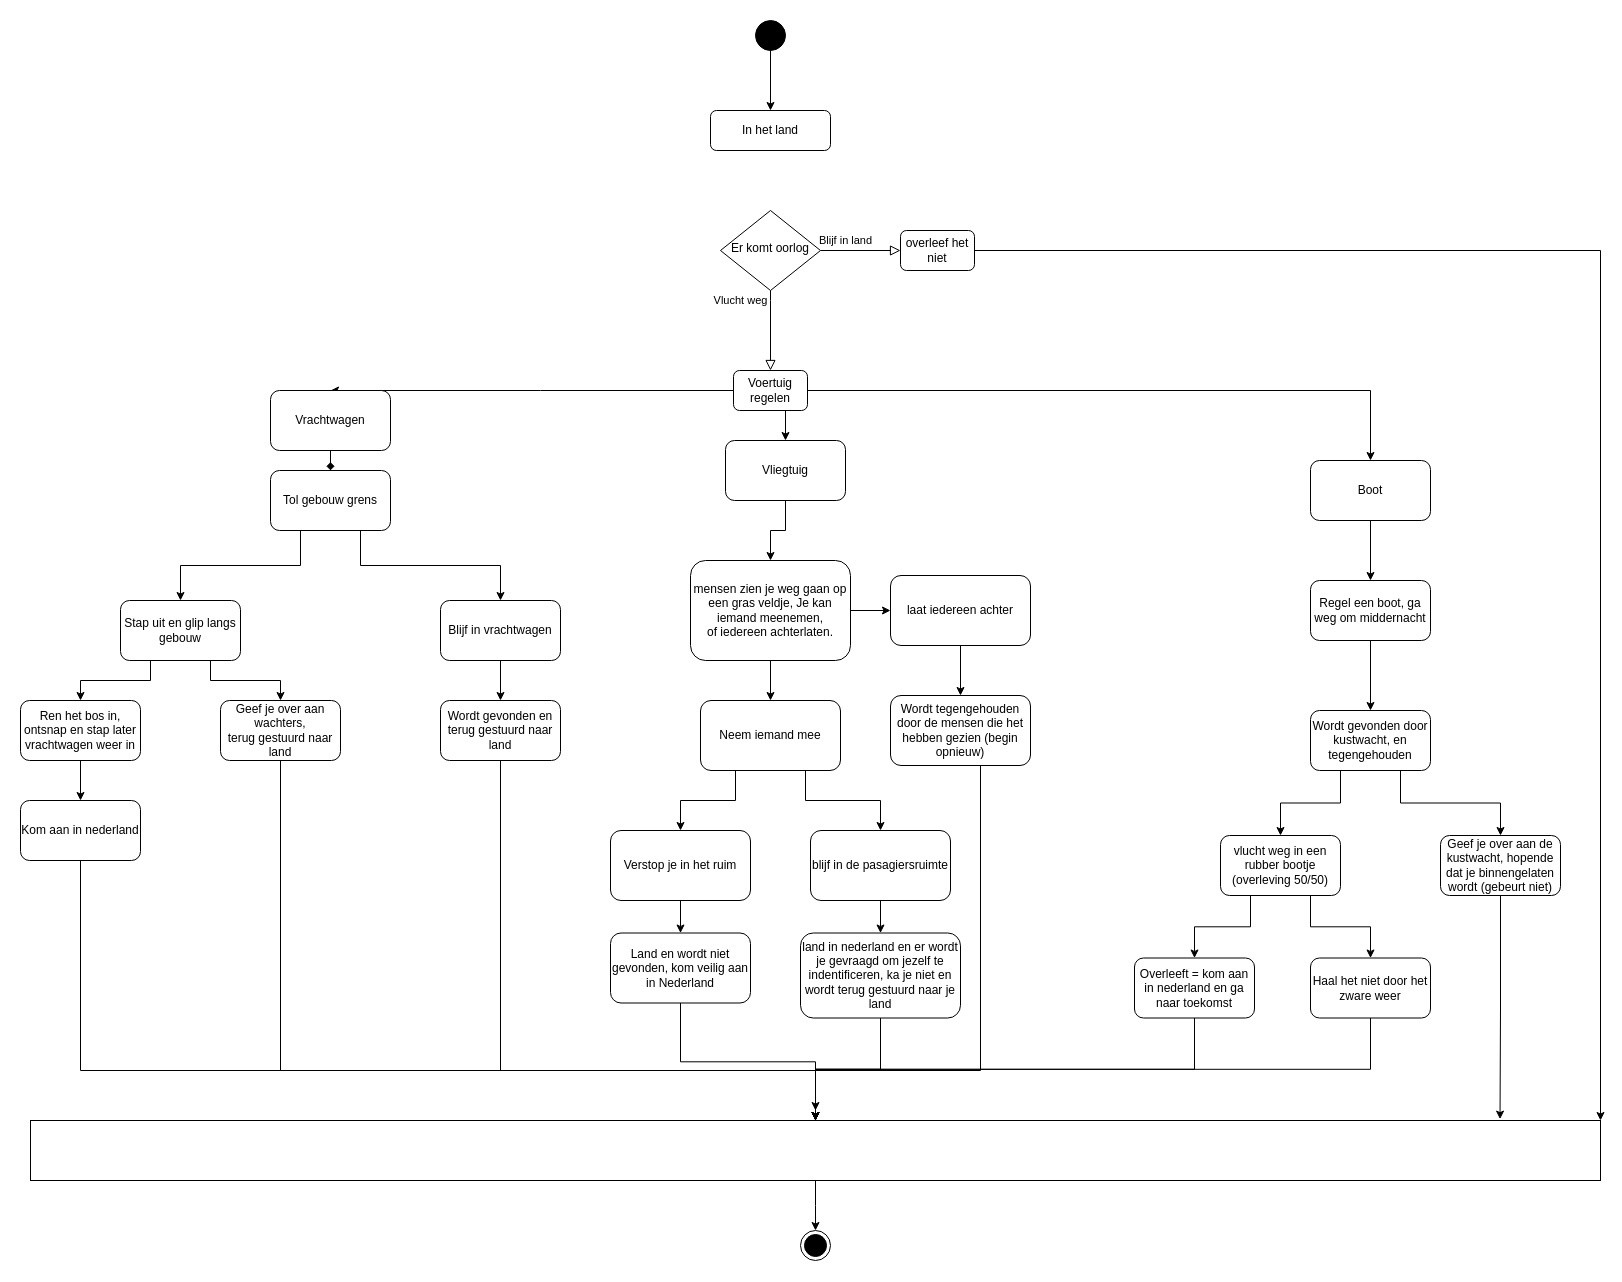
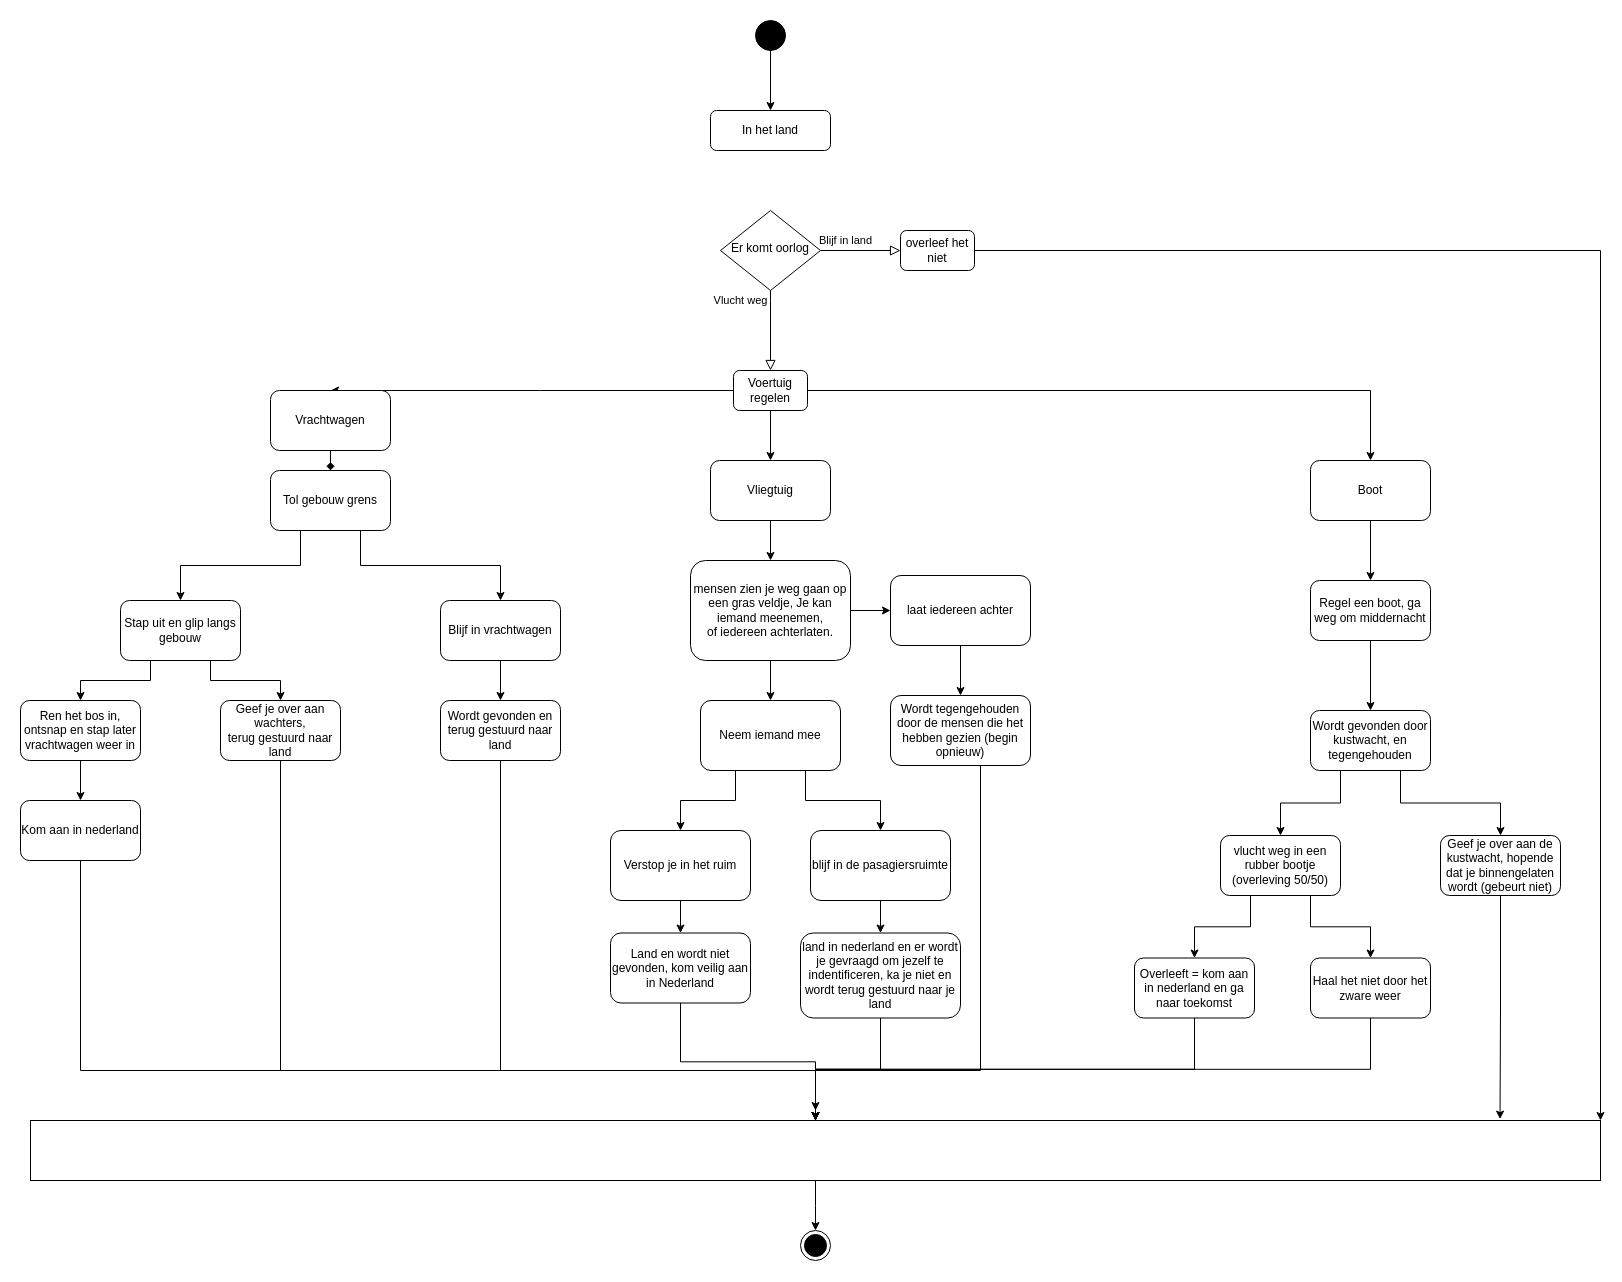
(786, 471) -> (771, 491)
